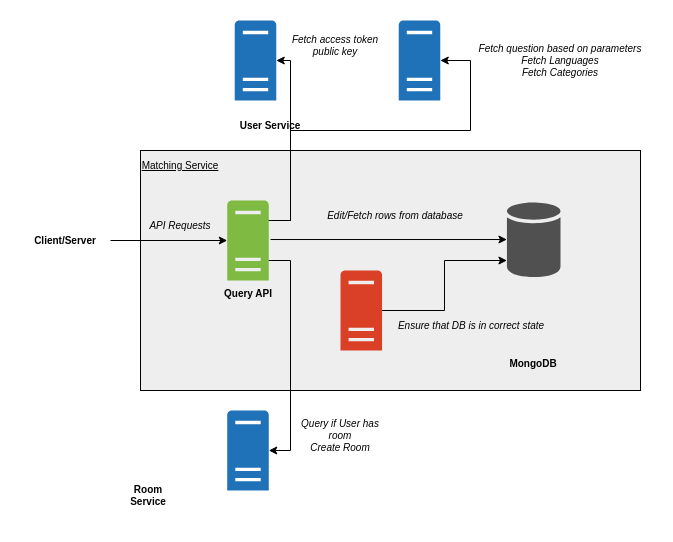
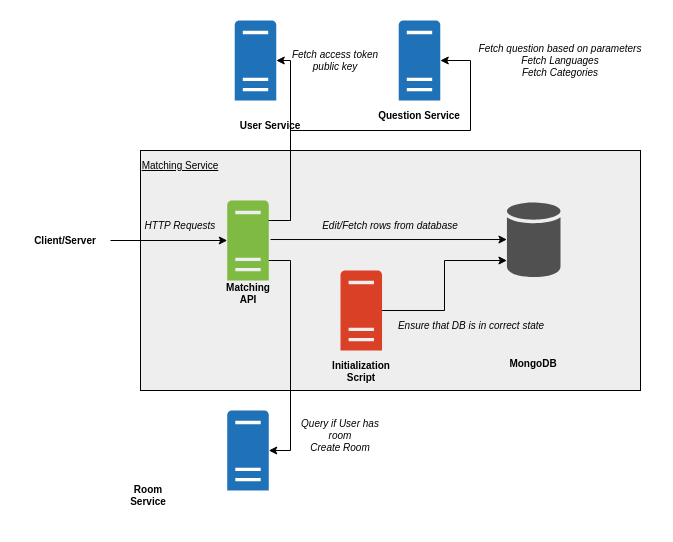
(336, 46) -> (336, 61)
none -> (420, 116)
(396, 216) -> (391, 226)
(181, 226) -> (181, 226)
(249, 294) -> (249, 294)
none -> (361, 372)
